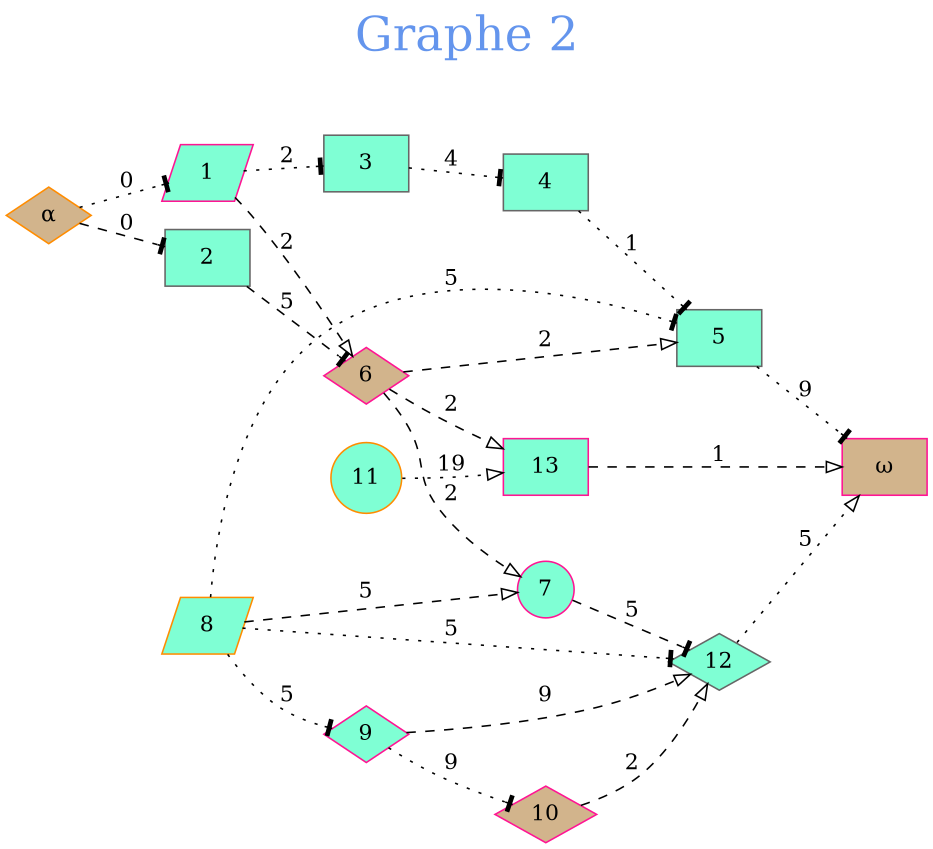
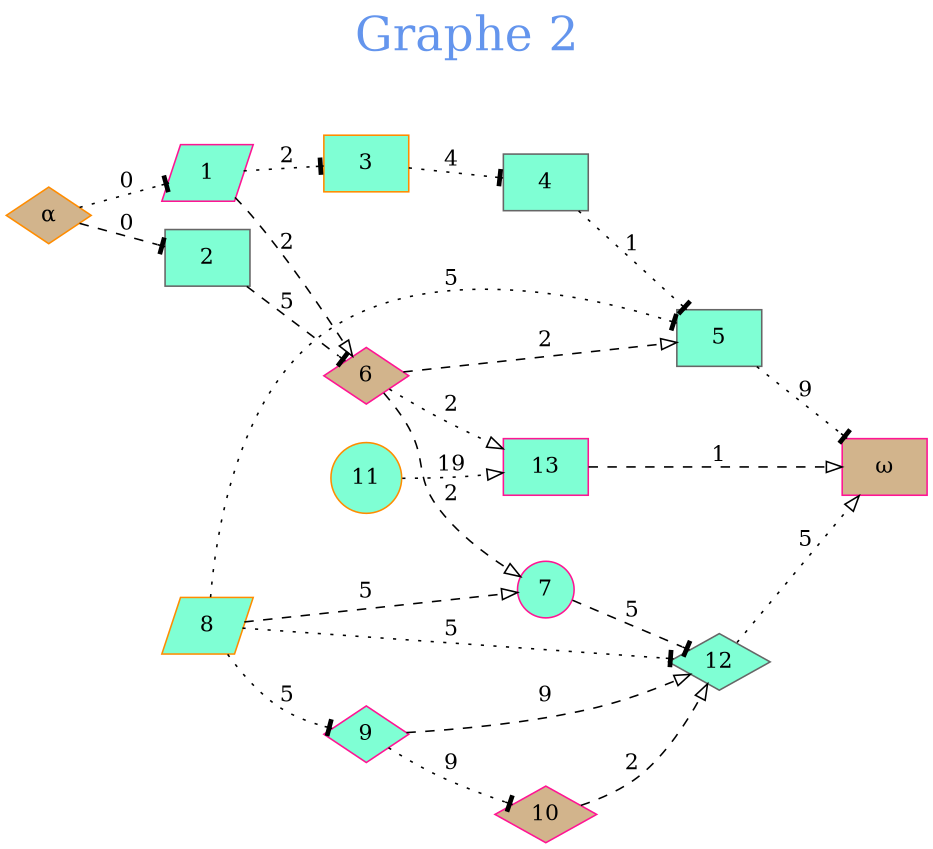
(366, 164) -> (366, 164)
(438, 417) -> (438, 417)
